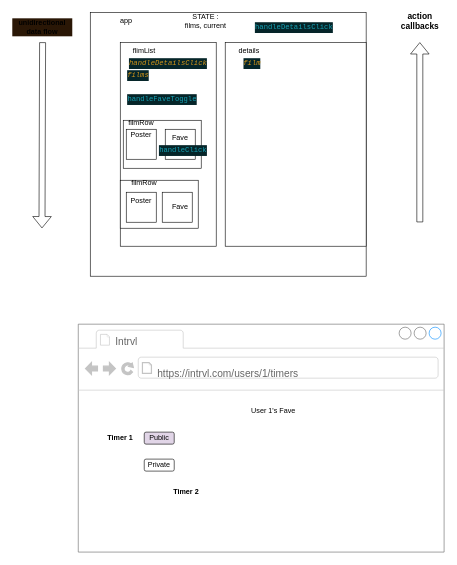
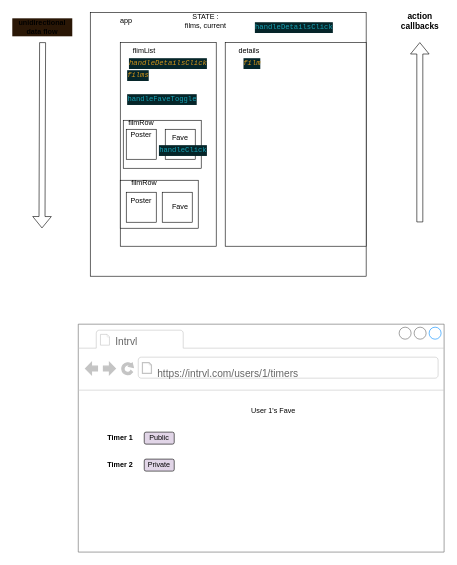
(159, 465) -> (159, 465)
(186, 492) -> (120, 465)
